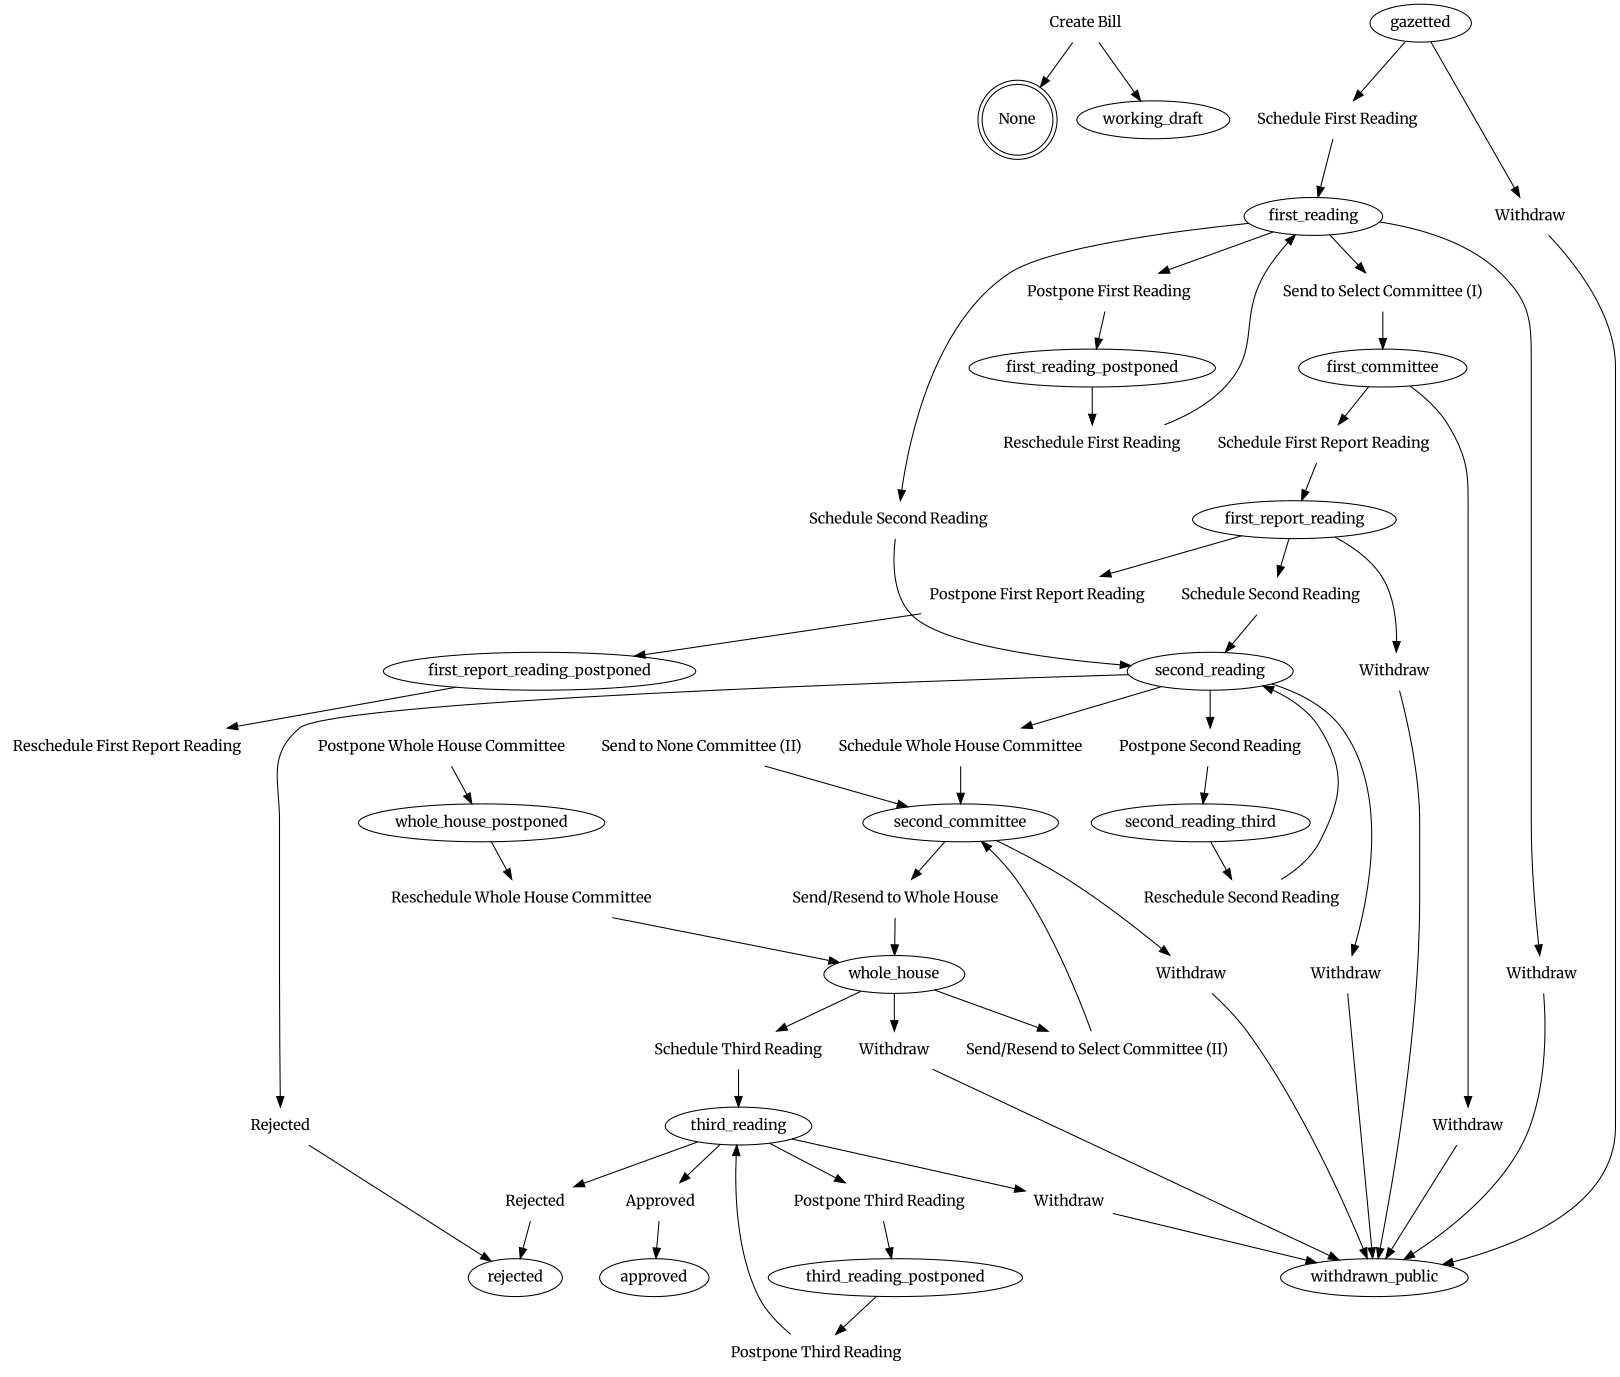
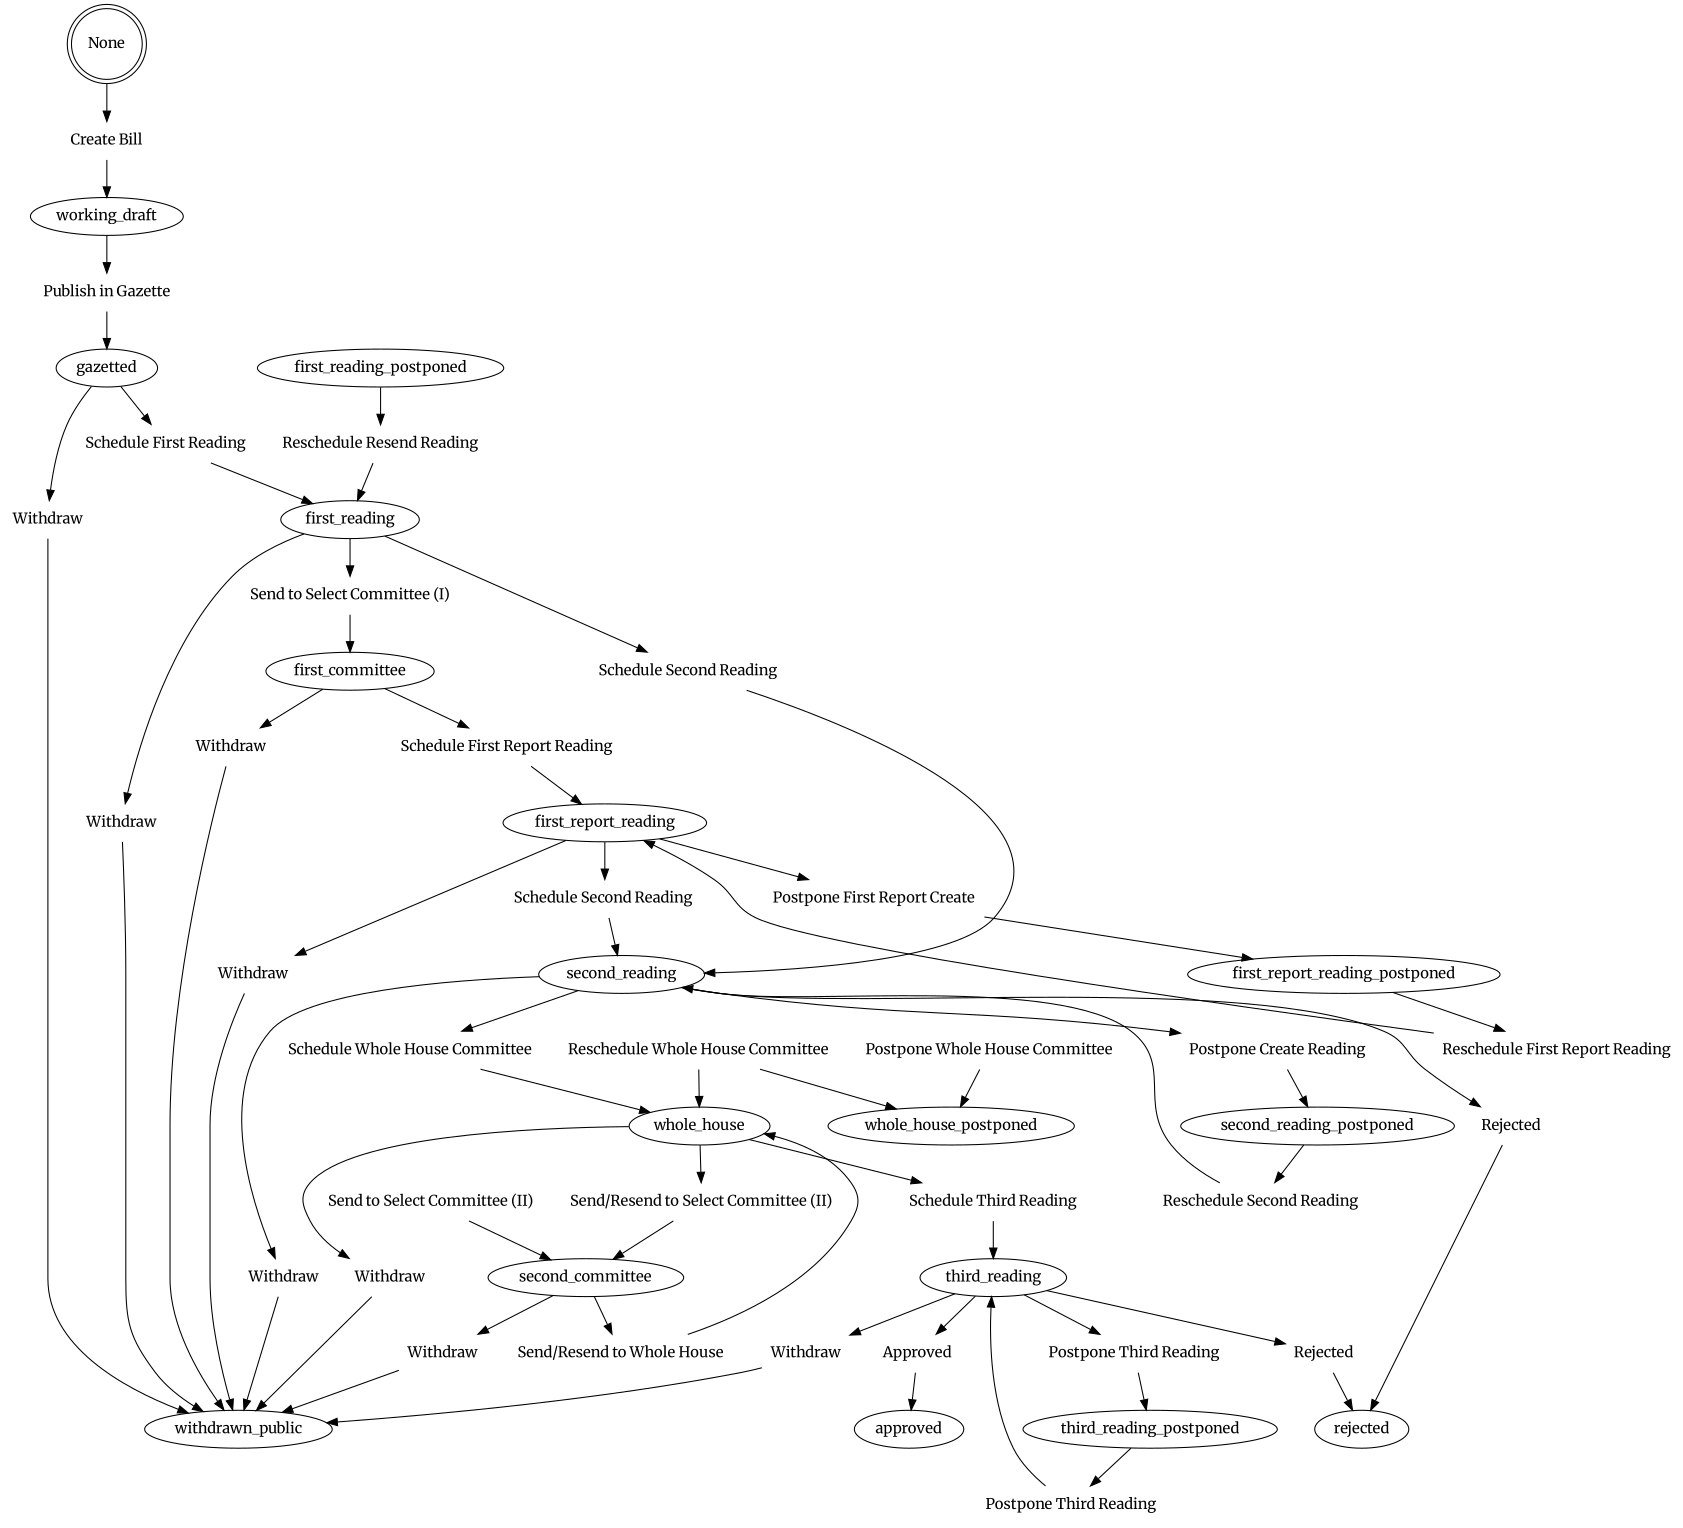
(1060, 61) -> (107, 97)
none -> (107, 292)
(1109, 292) -> none
(1092, 444) -> (381, 444)
(1038, 595) -> (874, 899)
(702, 747) -> (431, 1202)
(1210, 747) -> (1278, 1050)
(961, 780) -> (560, 1089)
(1201, 823) -> (1318, 1126)
(499, 856) -> (823, 1088)
none -> (1030, 975)
